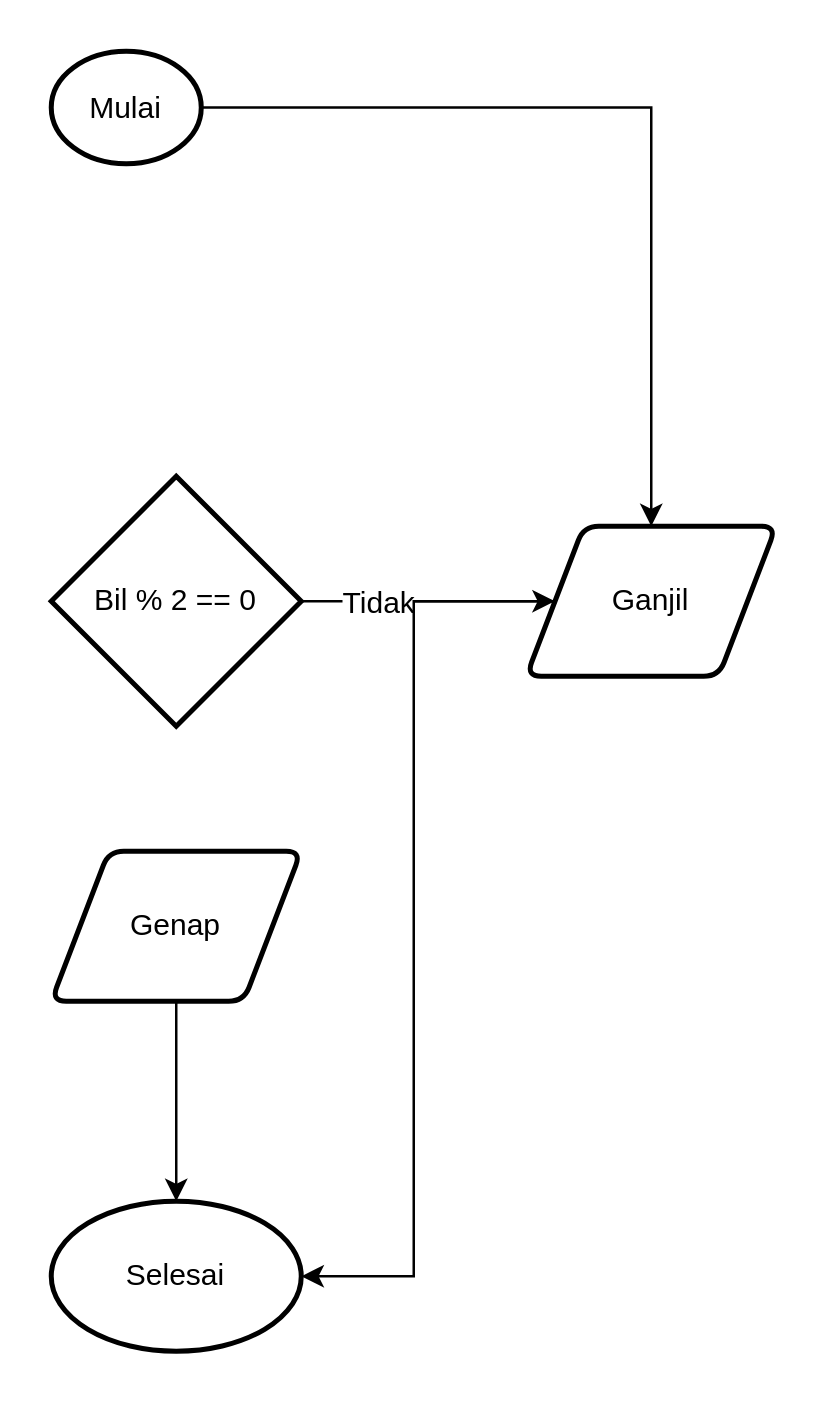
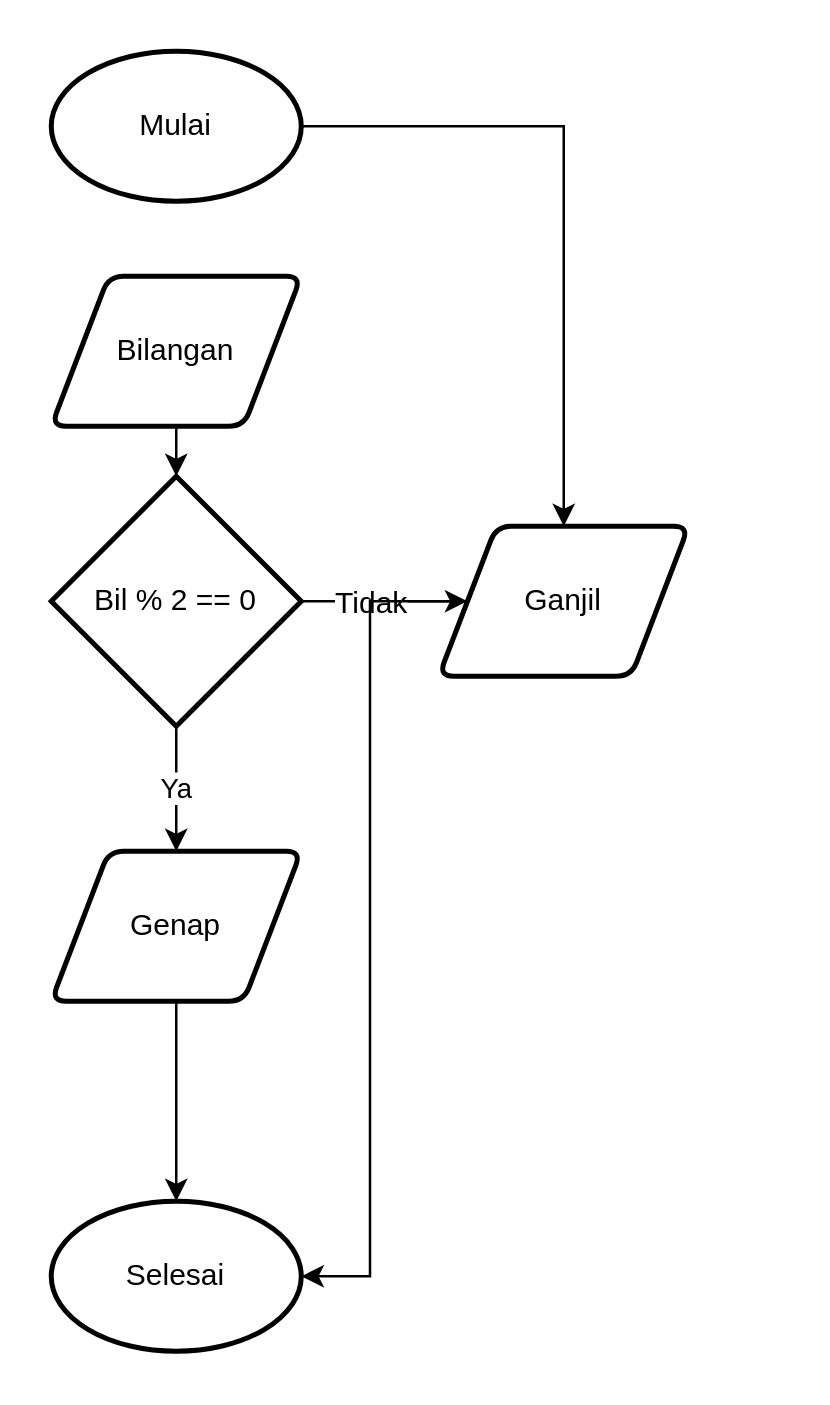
(126, 108) -> (176, 126)
none -> (176, 351)
none -> (176, 443)
(651, 601) -> (564, 601)
none -> (176, 781)
